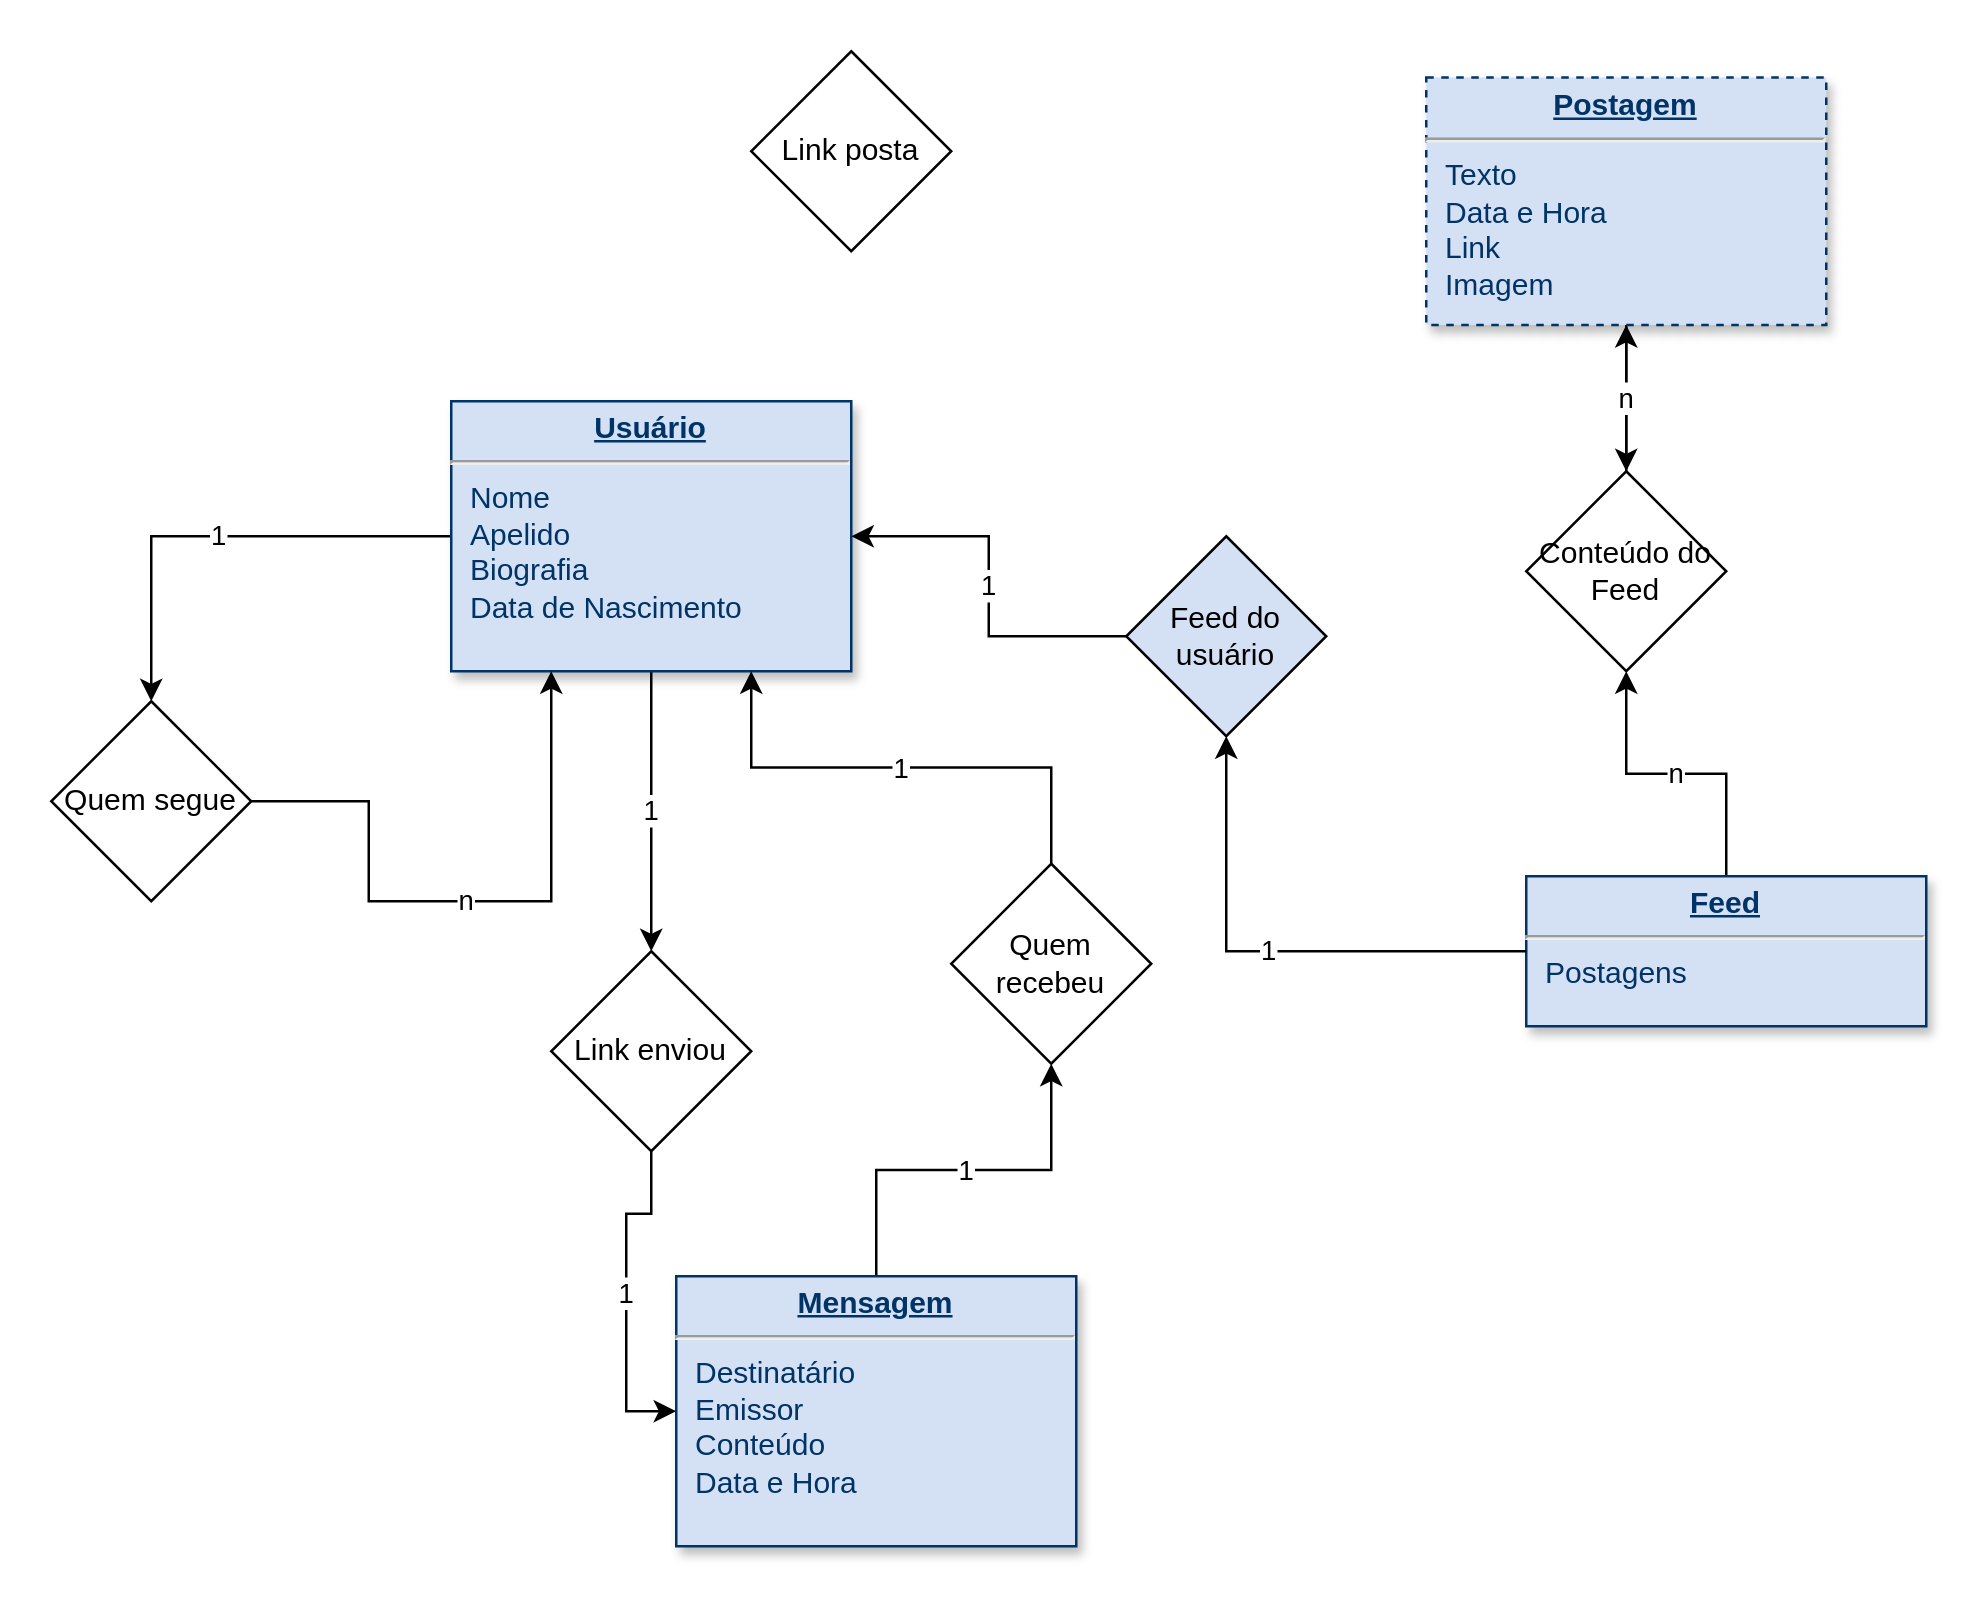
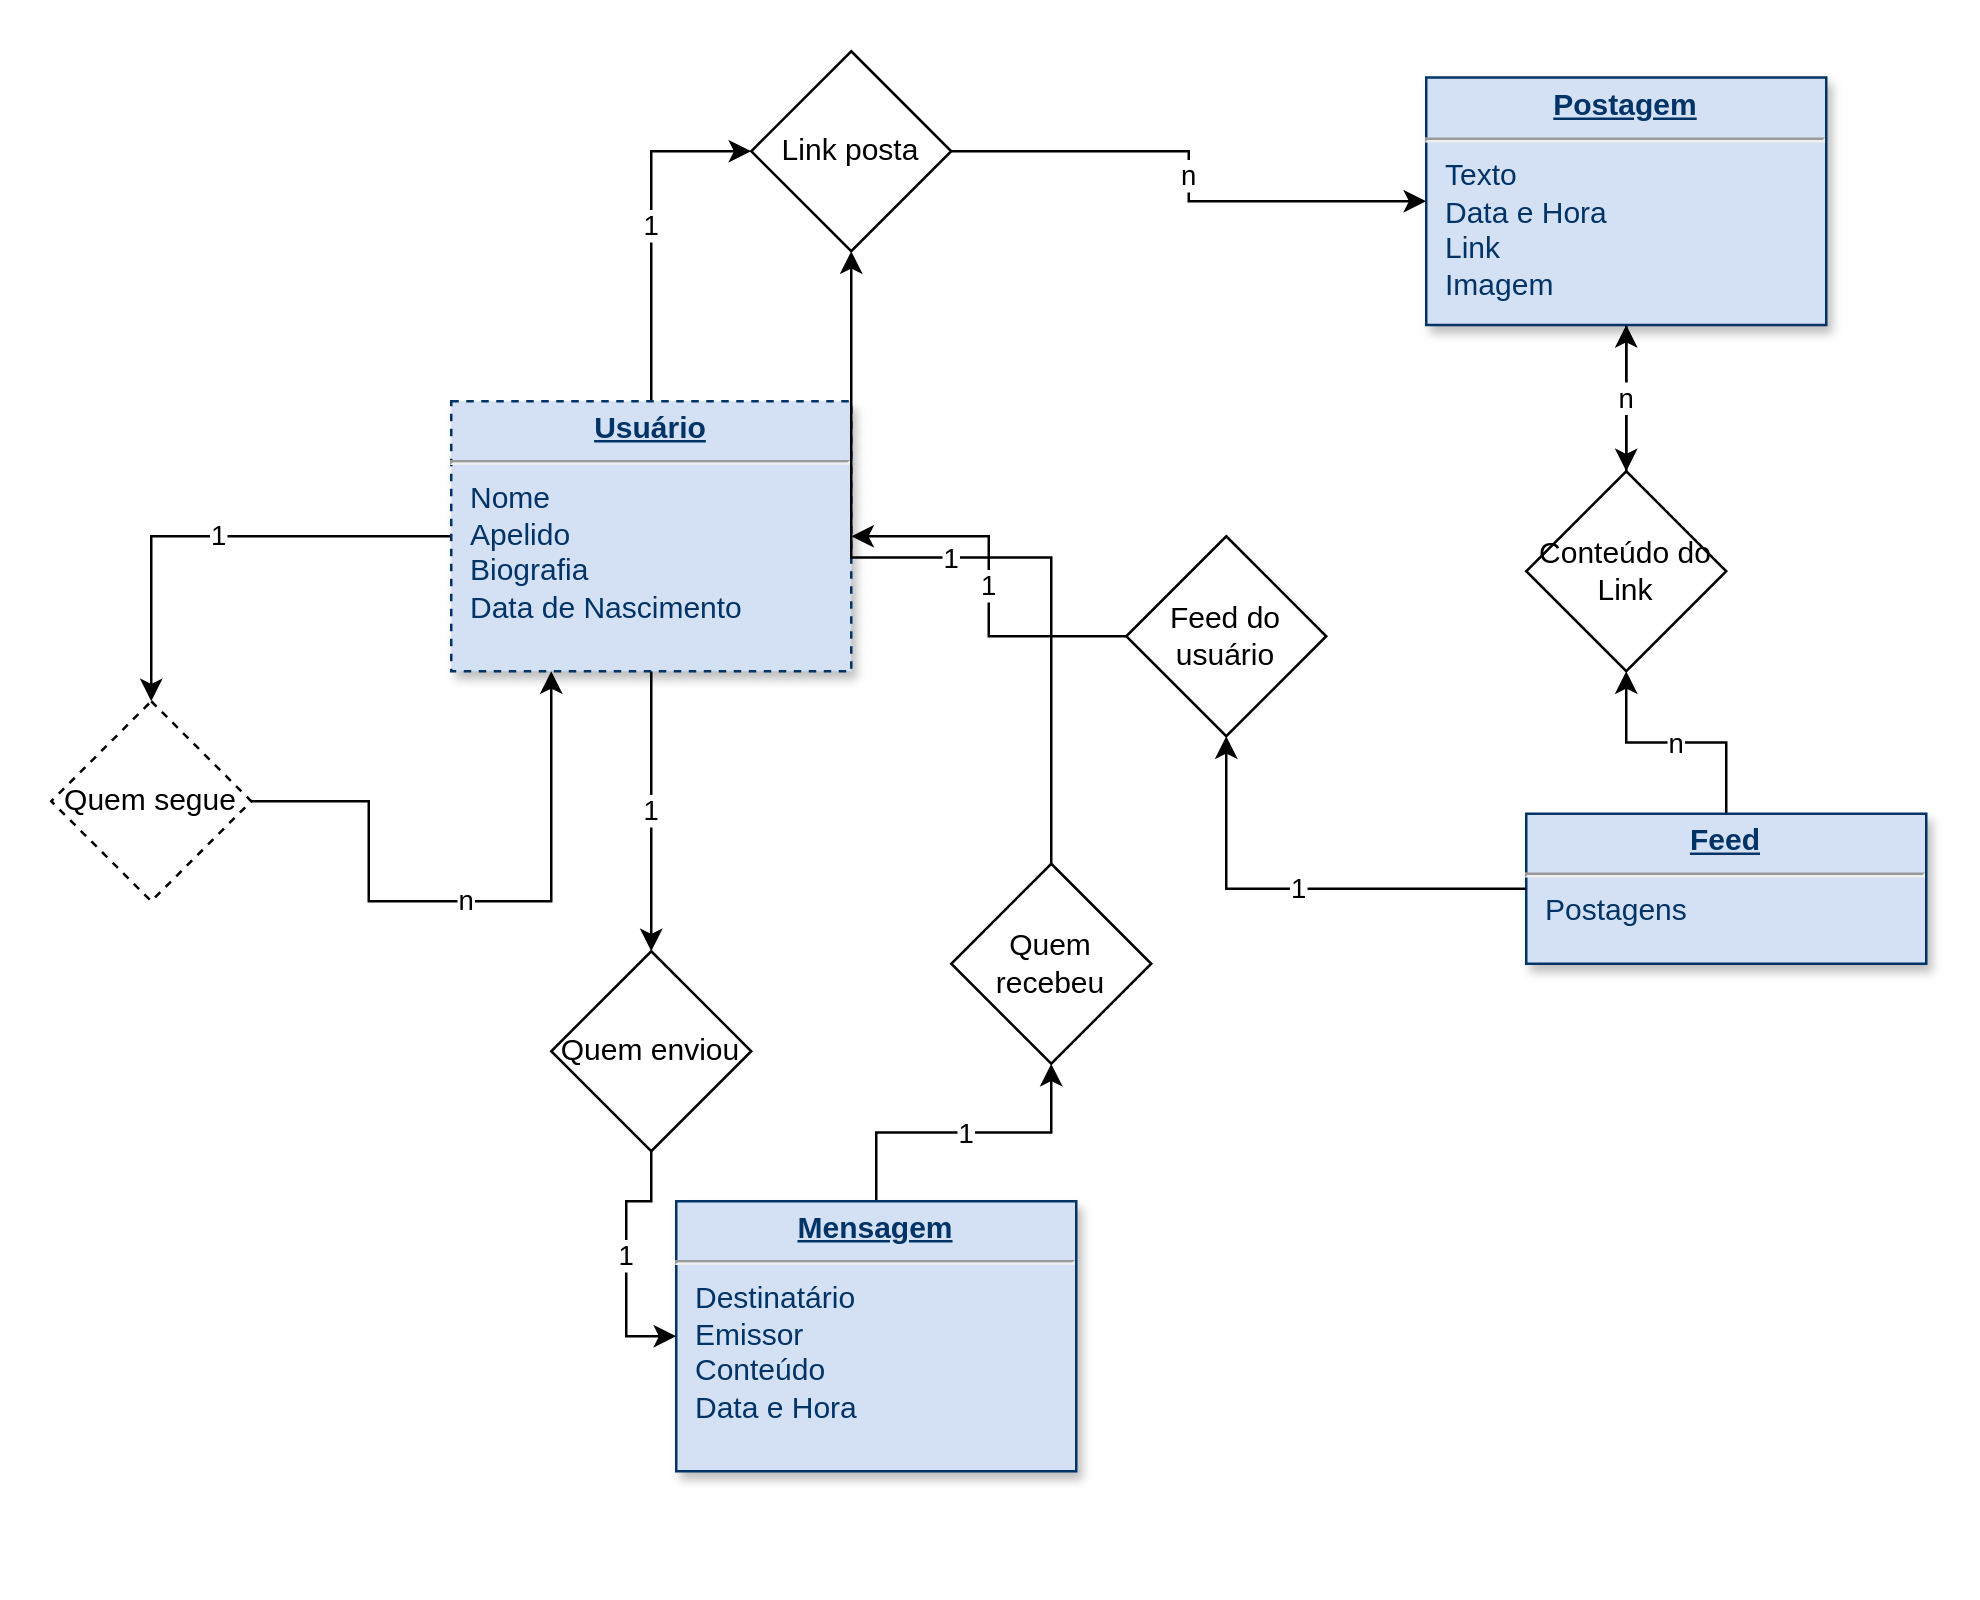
none -> (1082, 151)
(1626, 201) -> (1626, 201)
none -> (651, 234)
(651, 536) -> (651, 536)
(1626, 571) -> (1626, 571)
(1226, 636) -> (1226, 636)
(862, 768) -> (851, 335)
(151, 801) -> (151, 801)
(1726, 951) -> (1726, 889)
(651, 1051) -> (651, 1051)
(876, 1411) -> (876, 1336)
